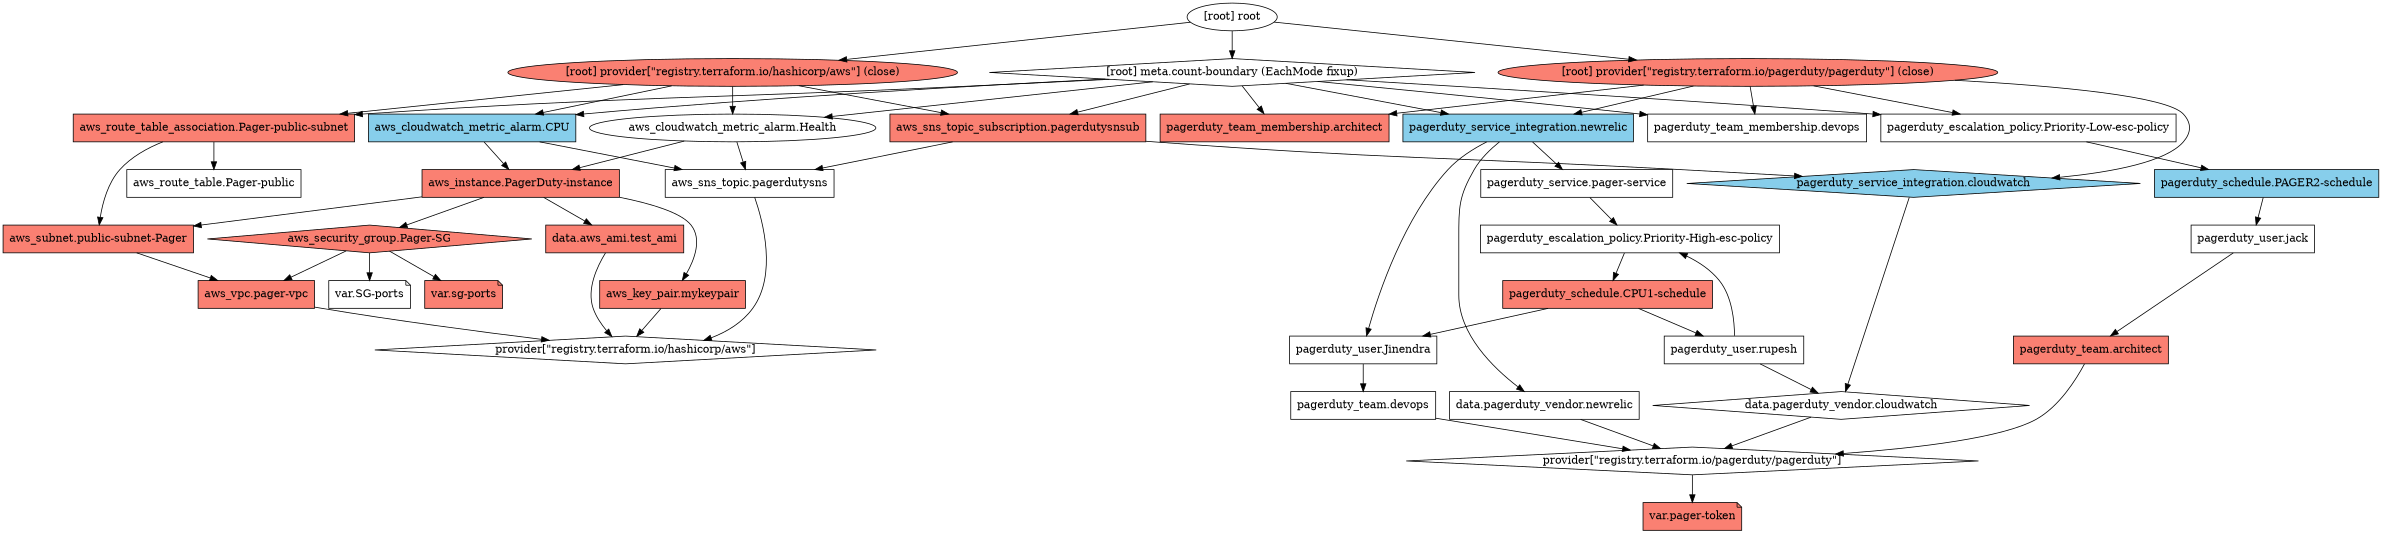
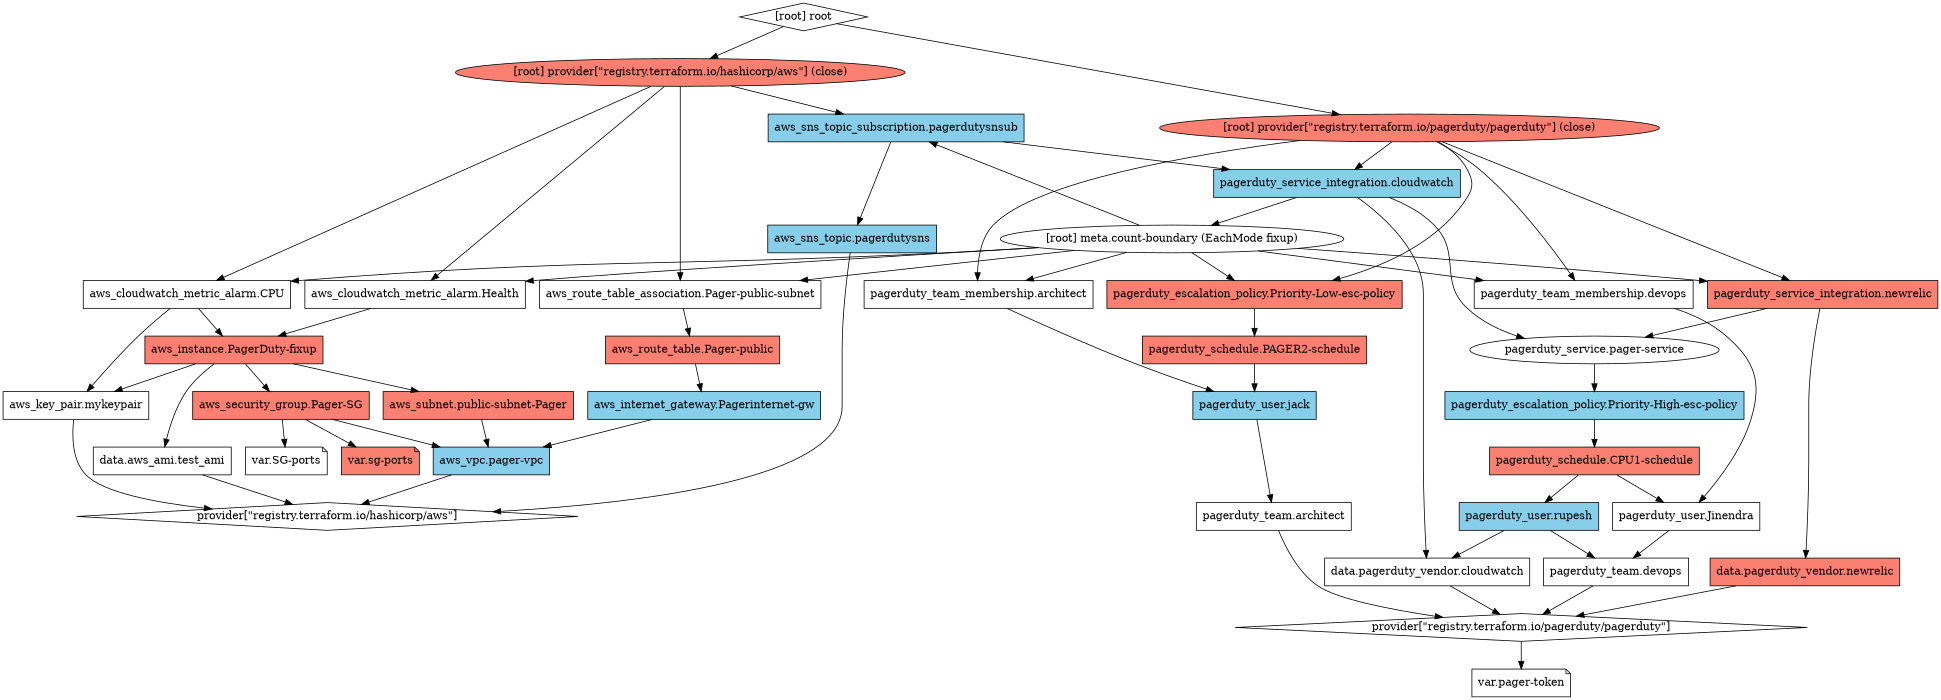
(1232, 17) -> (804, 17)
(1232, 41) -> (1258, 210)
(1232, 72) -> (1172, 239)
(214, 128) -> (680, 294)
(472, 128) -> (187, 294)
(733, 128) -> (415, 294)
(1018, 128) -> (896, 128)
(1275, 128) -> (979, 294)
(1518, 128) -> (1823, 294)
(2028, 128) -> (1255, 294)
(740, 152) -> none
(607, 155) -> (129, 345)
(120, 170) -> none
(214, 183) -> (693, 350)
(521, 183) -> (234, 350)
(750, 183) -> (852, 239)
(1577, 183) -> (1594, 350)
(1914, 183) -> (1337, 183)
(2267, 183) -> (1255, 350)
(1411, 223) -> (1756, 389)
(370, 239) -> (281, 405)
(615, 239) -> (162, 461)
(1630, 239) -> (1594, 405)
(2253, 239) -> (1255, 405)
none -> (1450, 269)
(1724, 288) -> (1569, 542)
(256, 294) -> (491, 461)
(673, 294) -> (76, 405)
(1734, 350) -> (1529, 516)
(2091, 350) -> (1274, 516)
none -> (1106, 352)
none -> (704, 405)
(1544, 405) -> (1805, 572)
(1841, 405) -> (1427, 572)
(1692, 516) -> (1521, 683)
